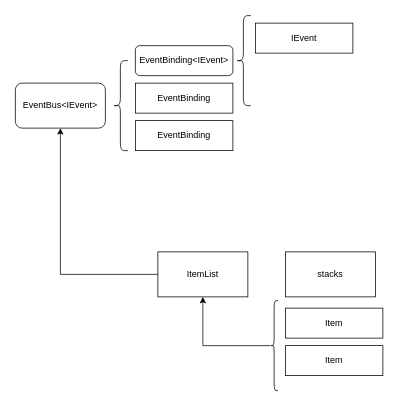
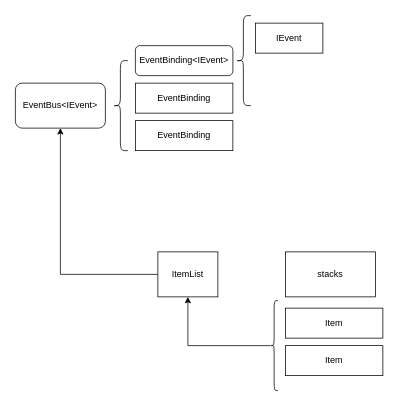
(304, 38) -> (289, 38)
(203, 274) -> (188, 274)
